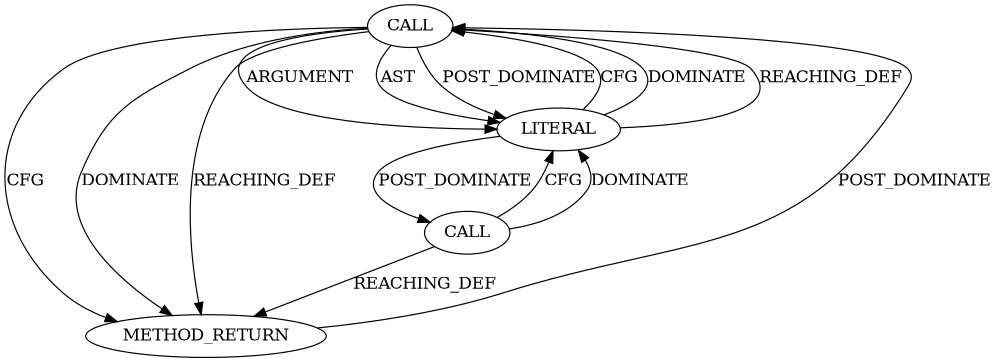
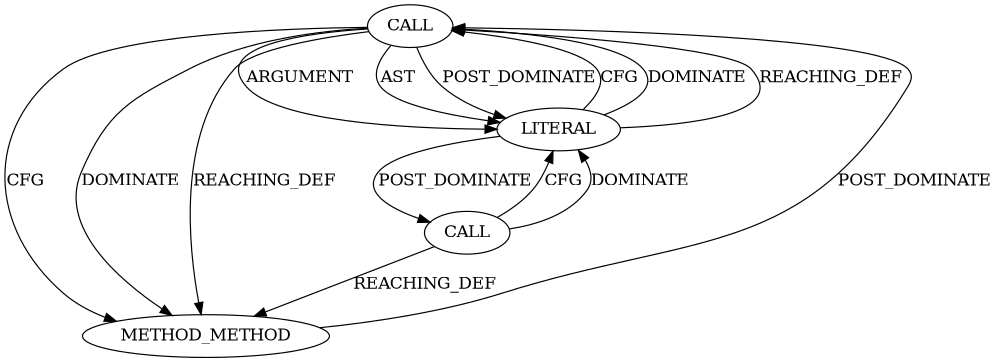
(206, 336) -> (206, 336)
